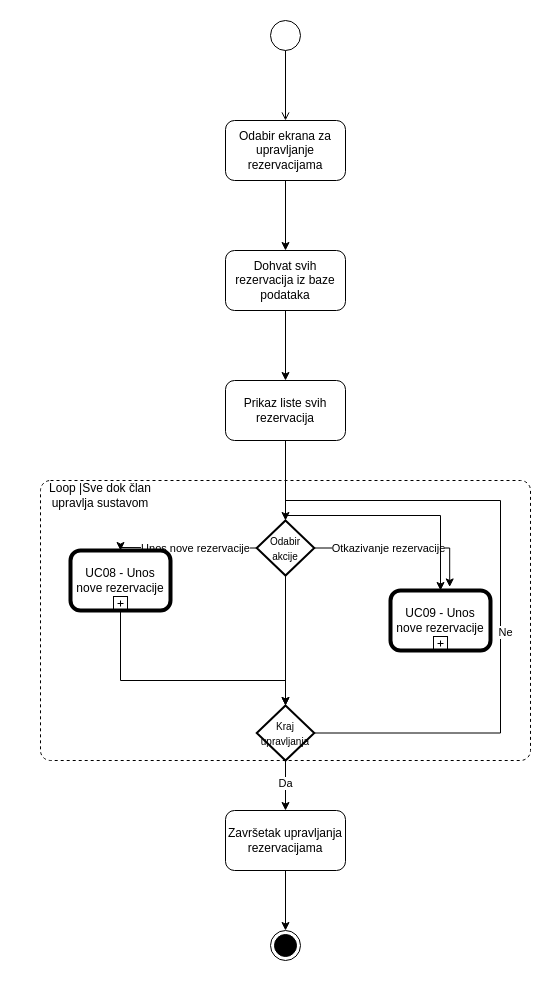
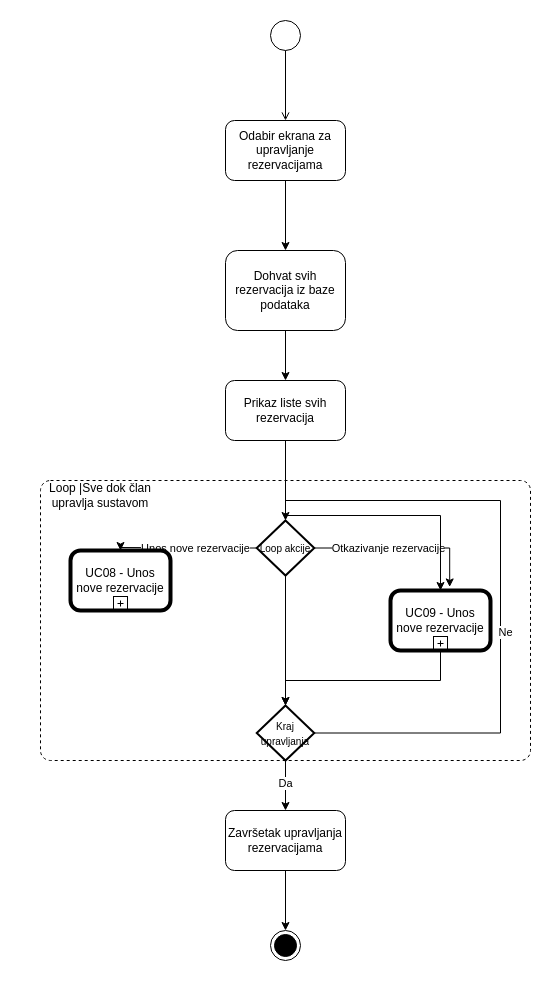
(286, 281) -> (286, 291)
(286, 549) -> (286, 549)
(167, 681) -> none
none -> (379, 681)
